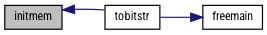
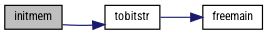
(90, 9) -> (77, 25)
